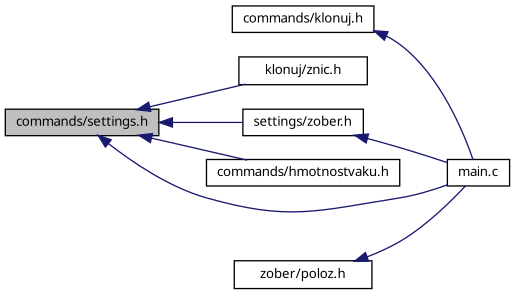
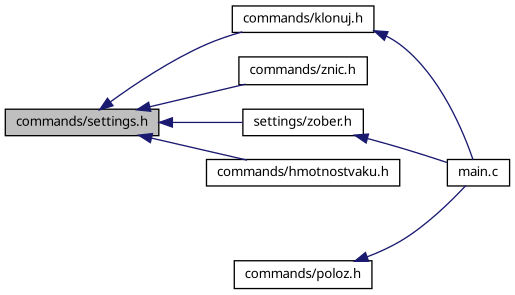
(303, 71) -> (303, 71)
(271, 211) -> (173, 61)
(303, 275) -> (303, 275)
